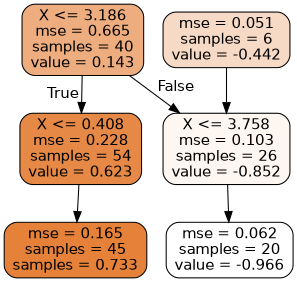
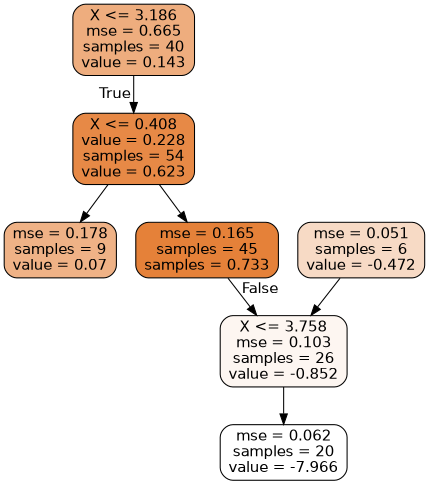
(226, 40) -> (361, 250)
(150, 91) -> (239, 293)
(81, 149) -> (134, 149)
none -> (60, 250)
(230, 250) -> (284, 452)
